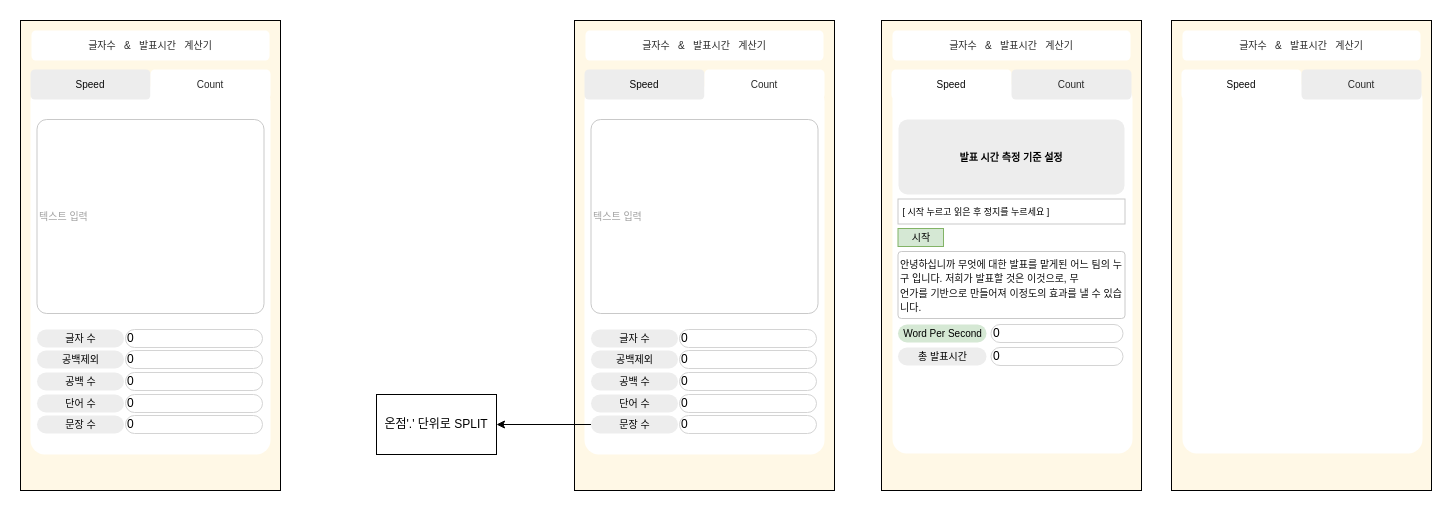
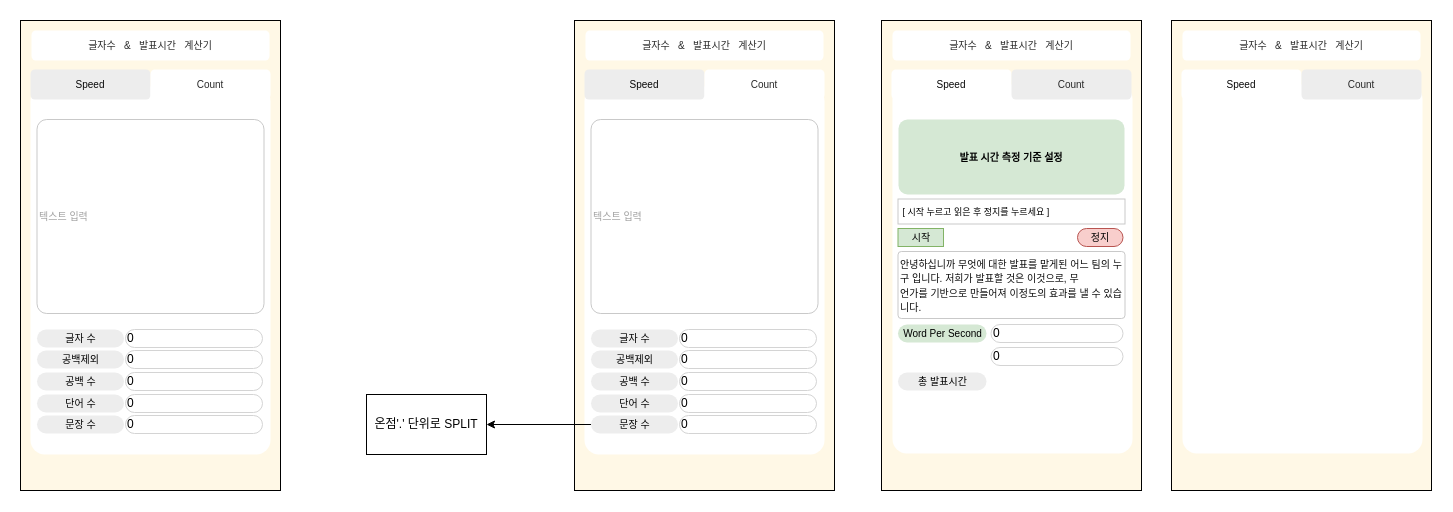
(1012, 157) -> (1012, 157)
none -> (1100, 238)
(942, 357) -> (942, 382)
(437, 424) -> (427, 424)
